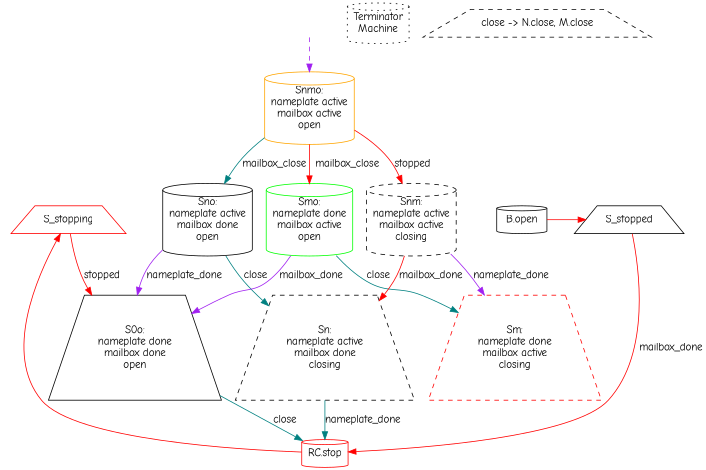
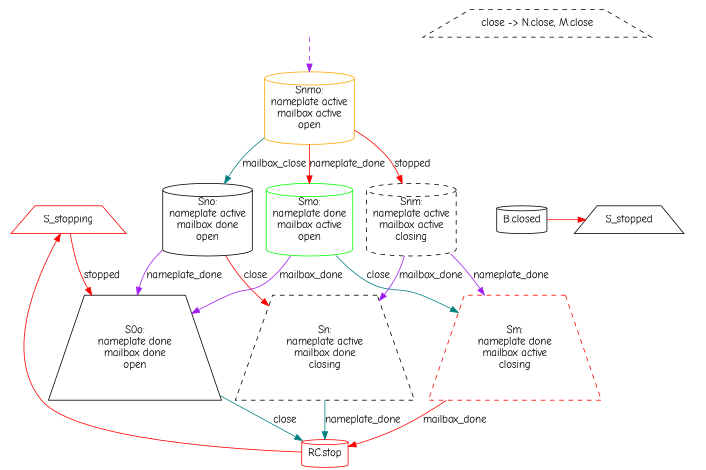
(378, 23) -> none
(347, 164) -> (347, 164)
(522, 220) -> (522, 220)
(396, 276) -> (396, 276)
(243, 280) -> (243, 280)
(570, 421) -> (403, 426)
